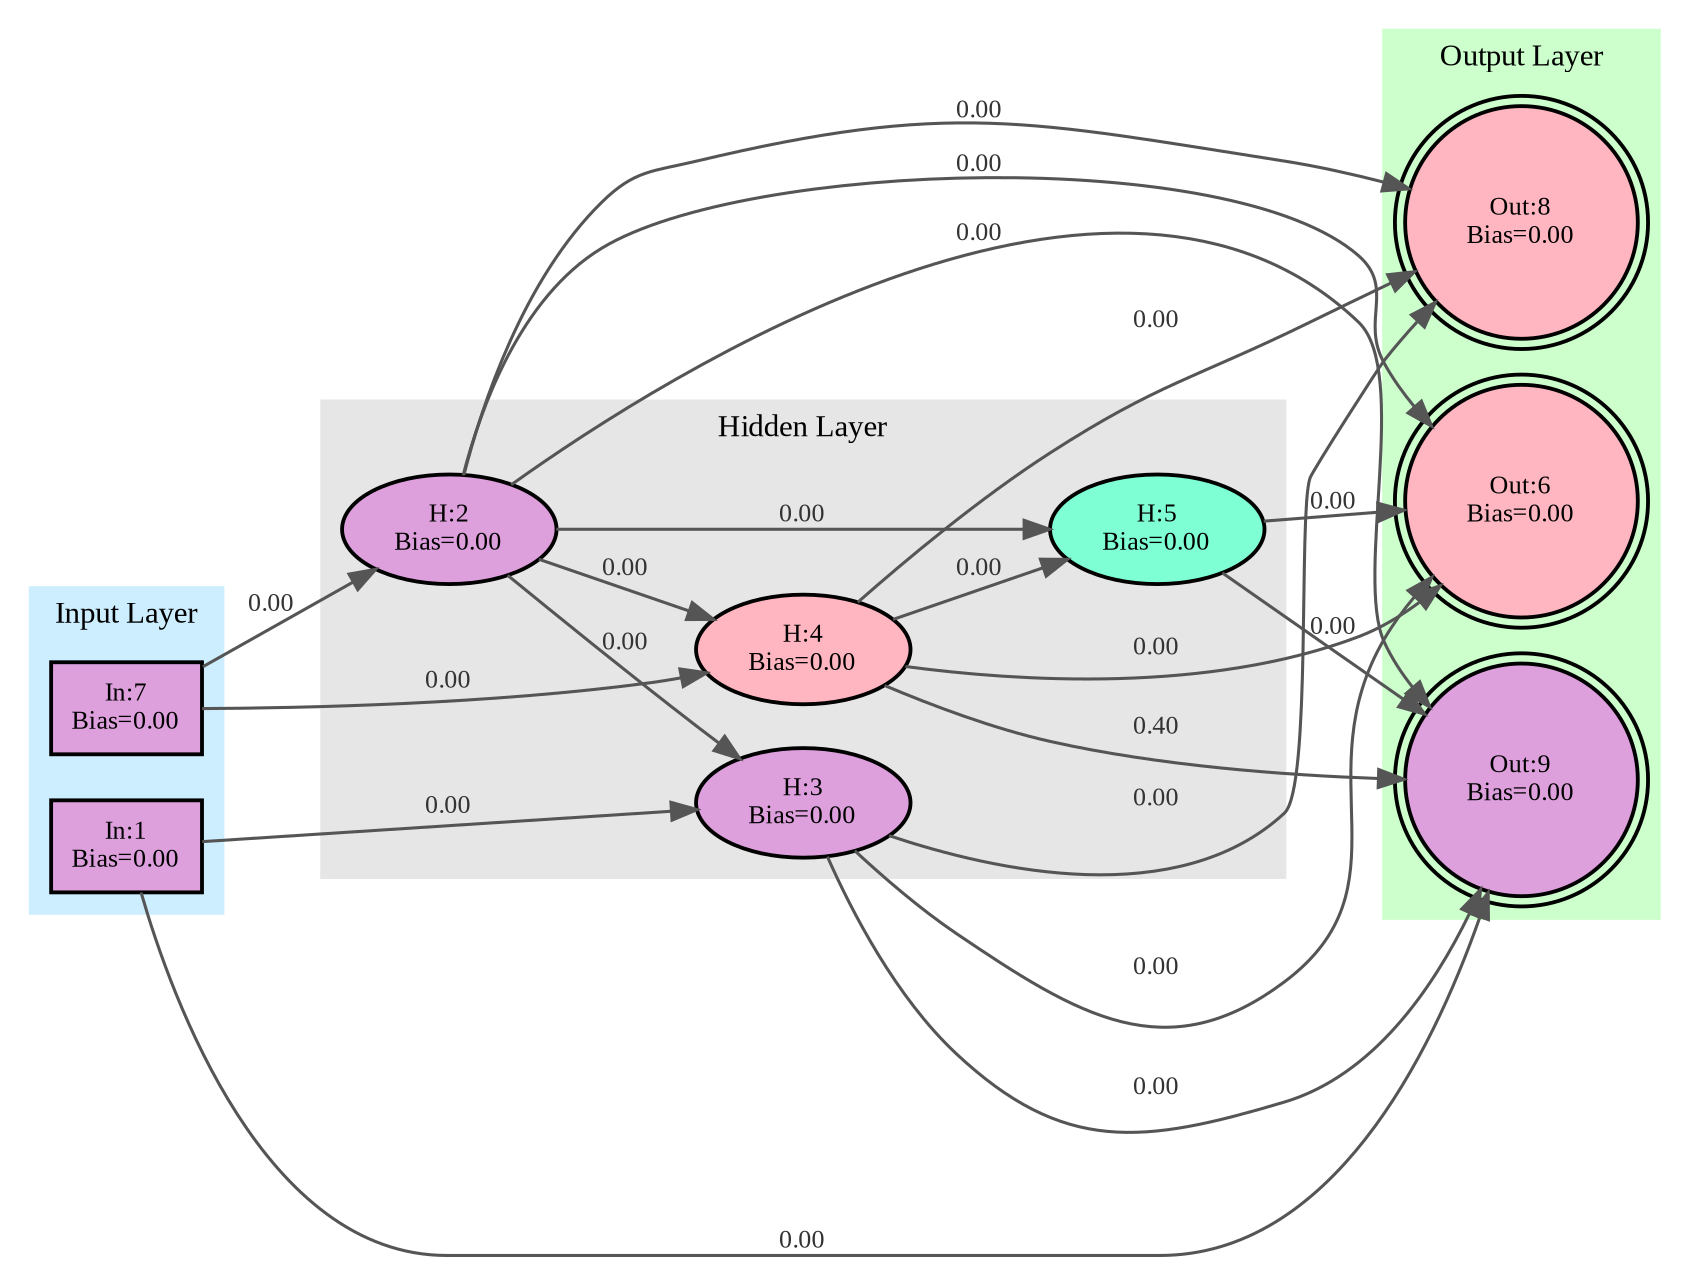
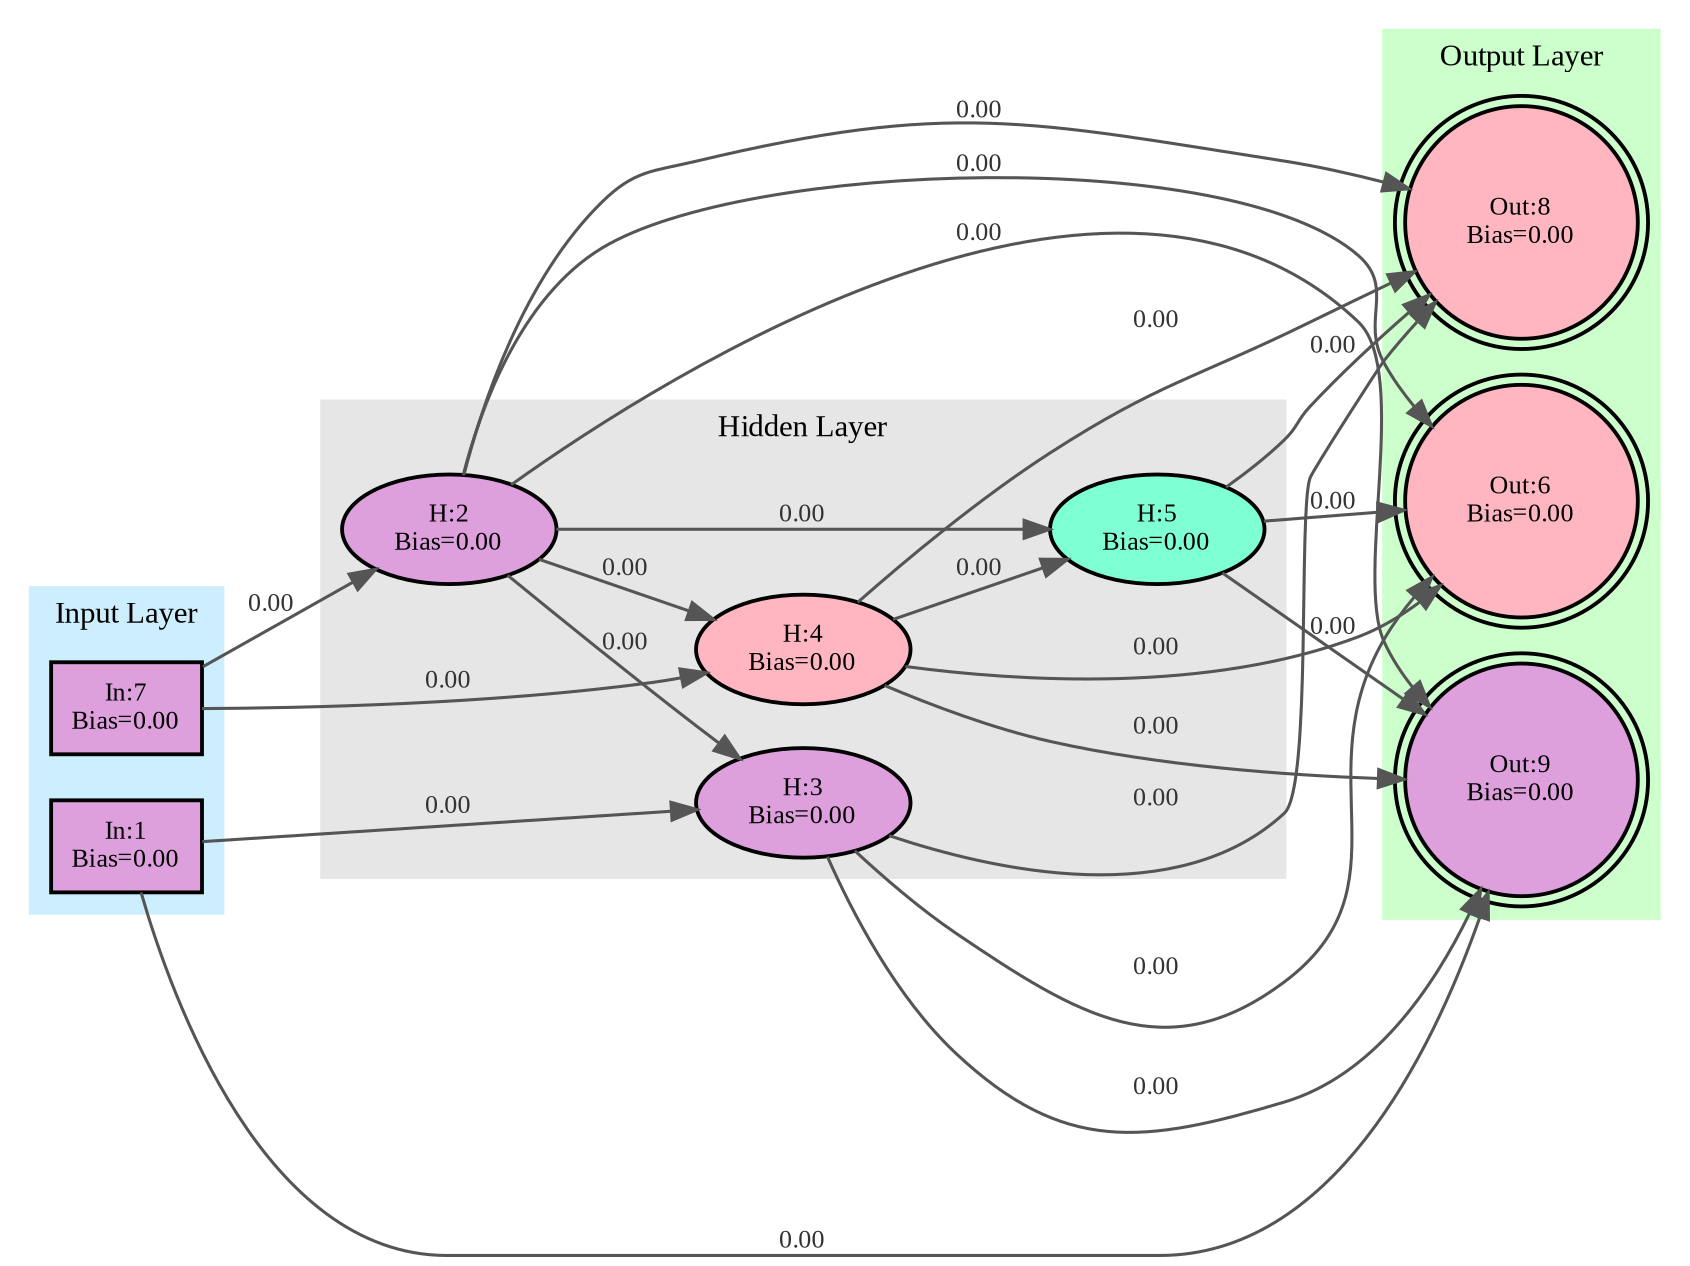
none -> (1317, 400)
(1157, 727) -> (1157, 727)
